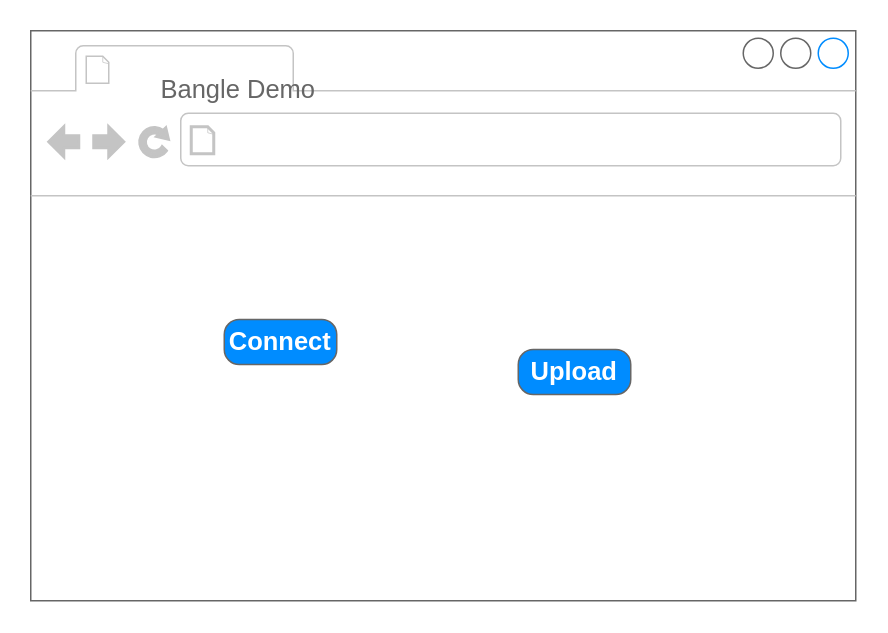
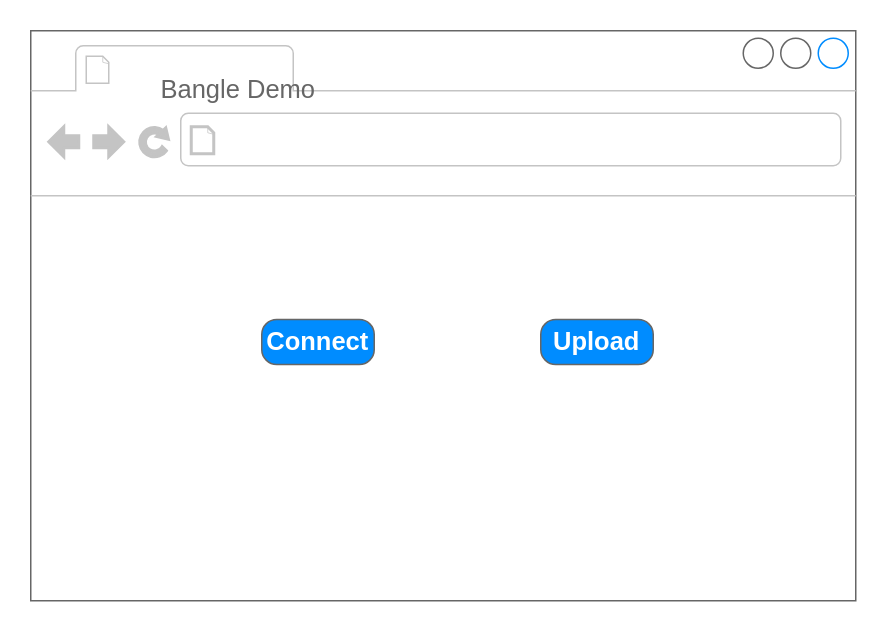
(281, 342) -> (318, 342)
(575, 372) -> (597, 342)
